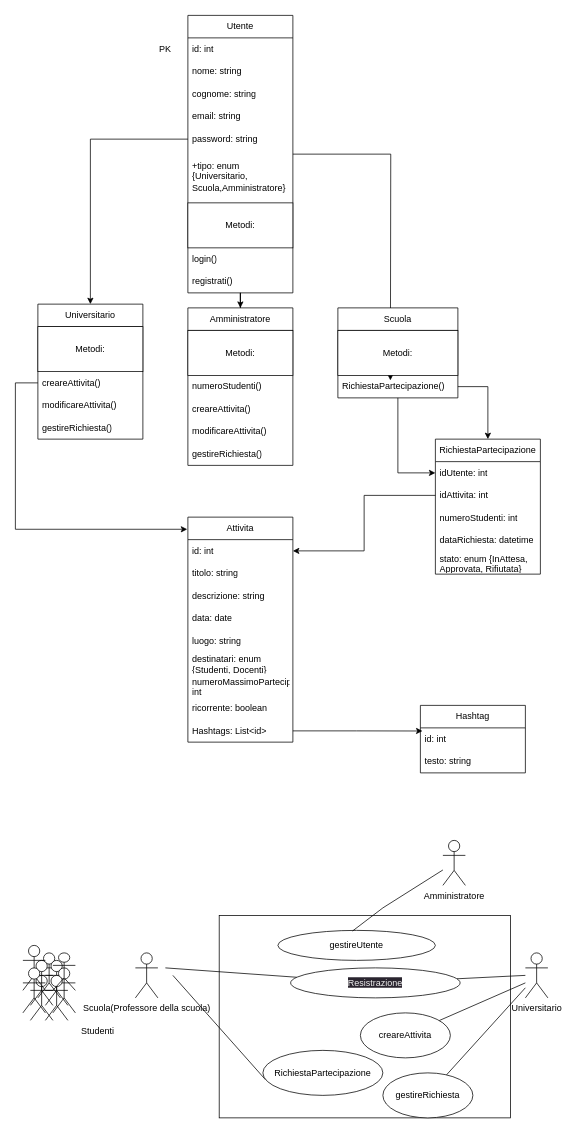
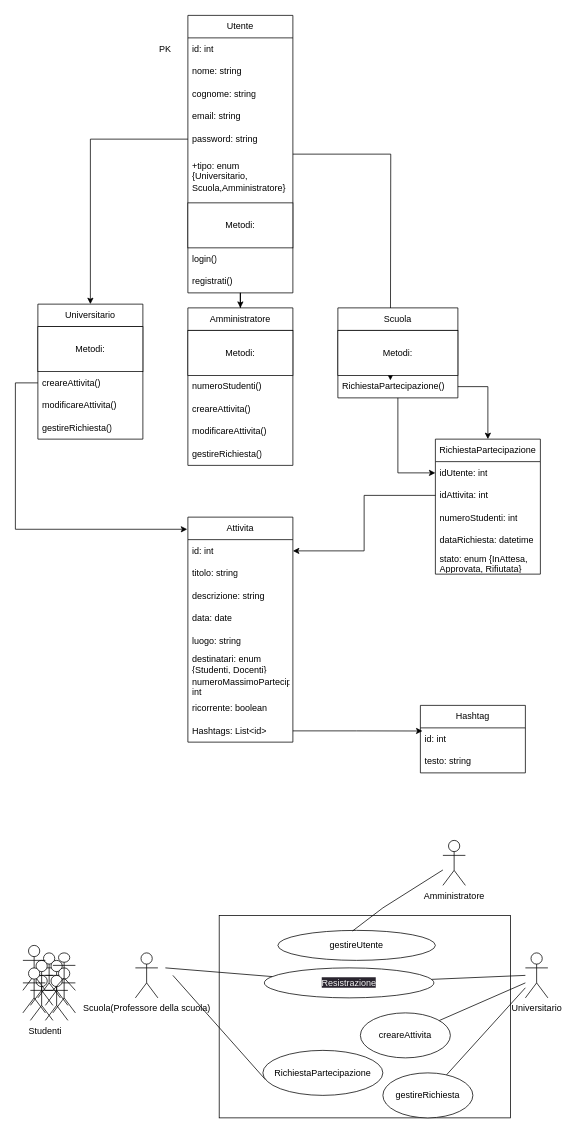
(375, 983) -> (349, 983)
(98, 1032) -> (45, 1032)
